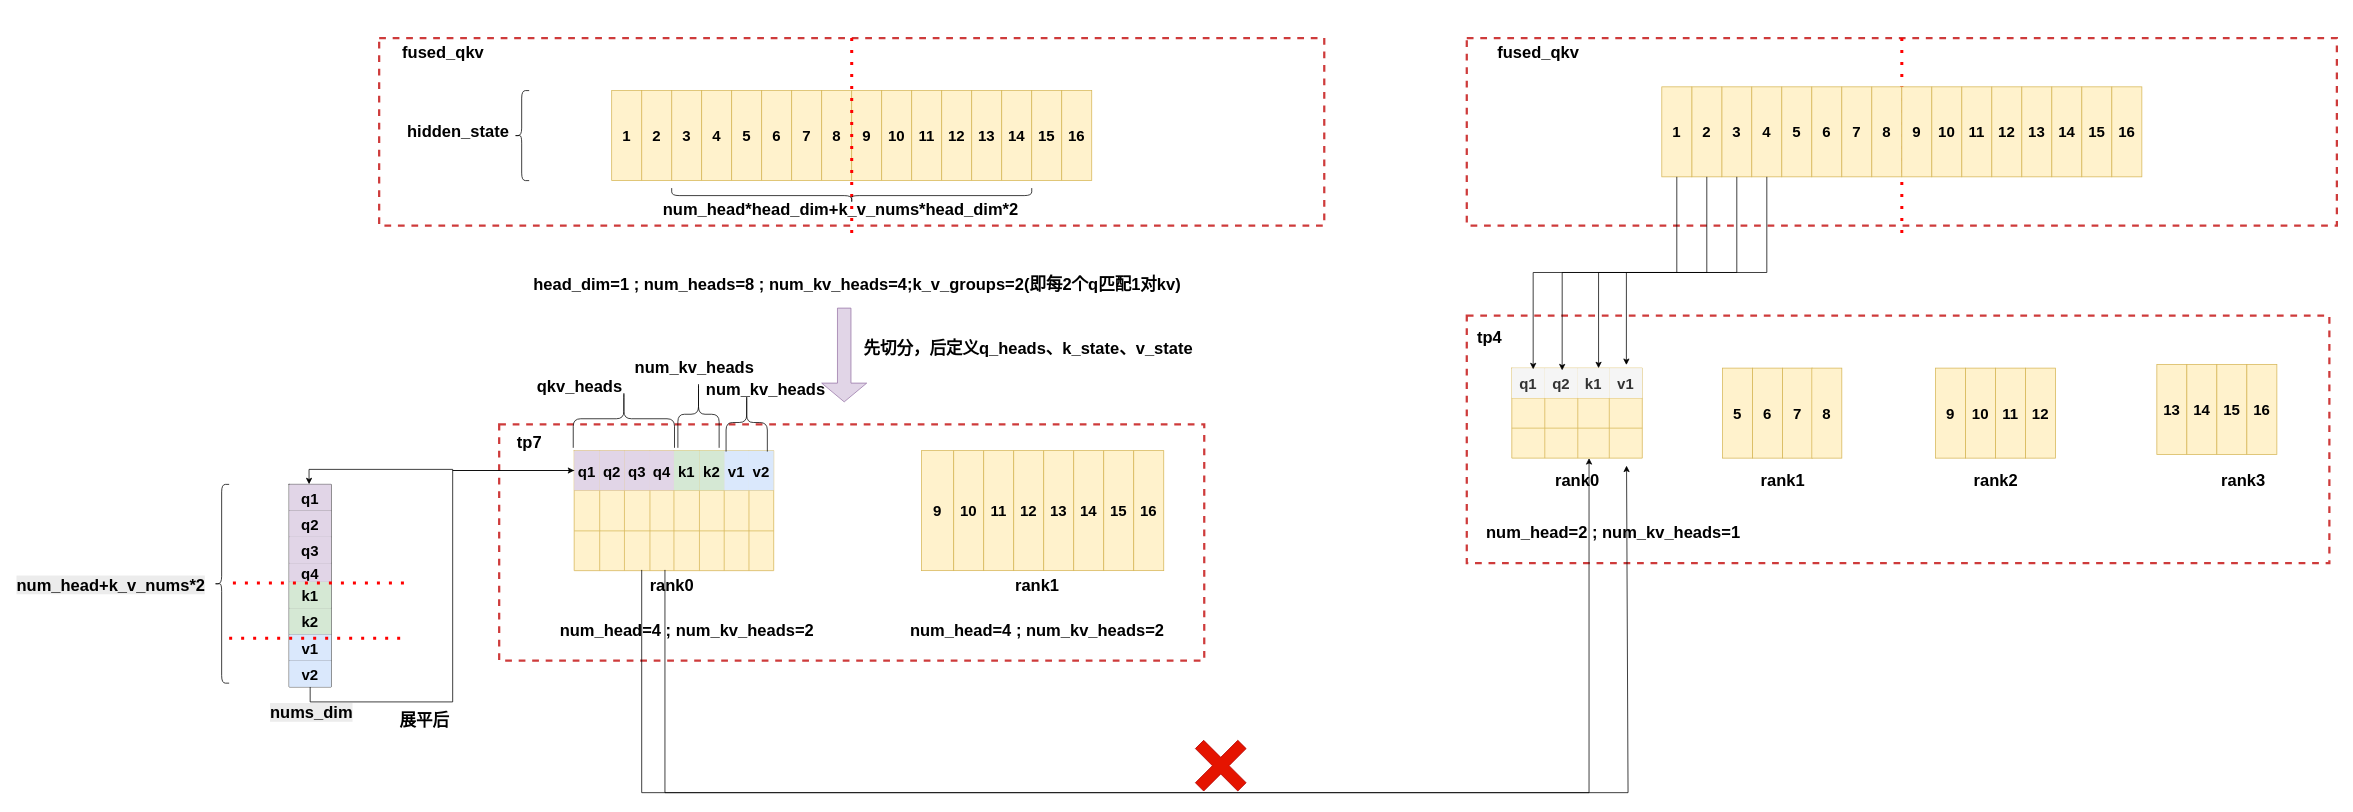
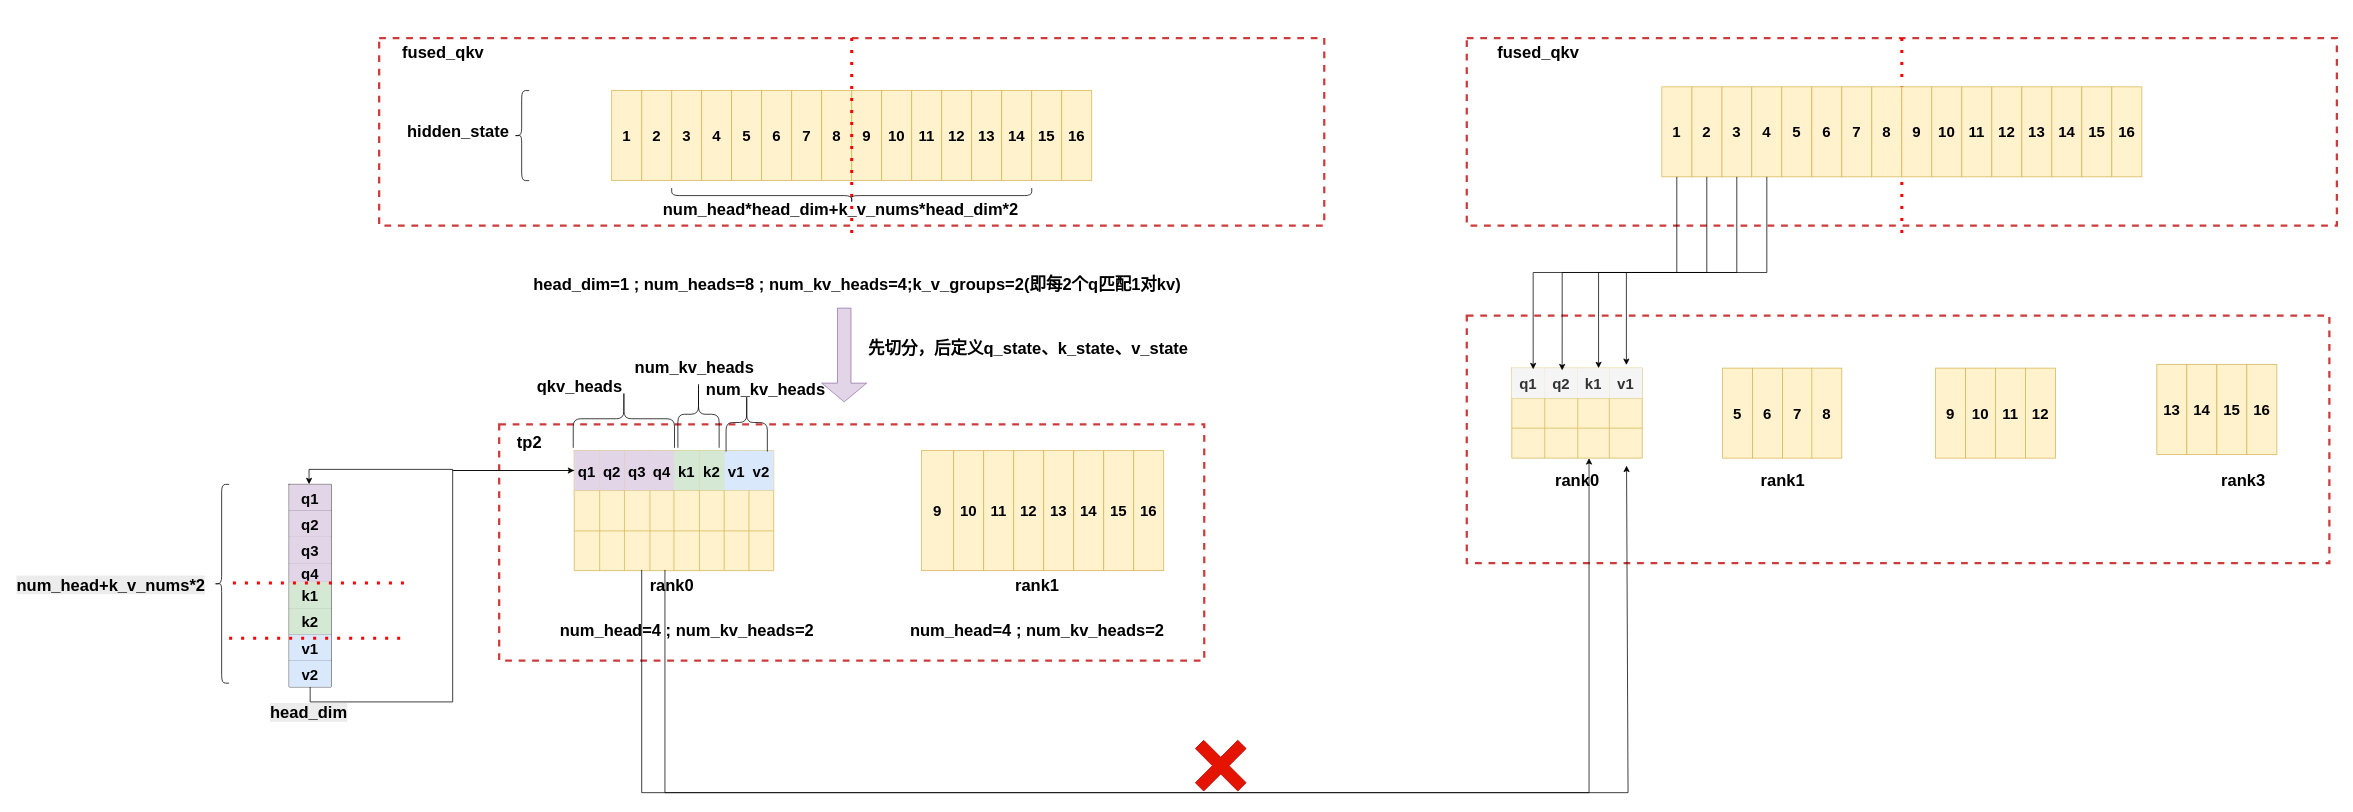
(1489, 338) -> none
(1028, 349) -> (1028, 349)
(530, 443) -> (530, 443)
(1995, 480) -> none
(1613, 533) -> none
(289, 709) -> (289, 709)
(424, 720) -> none
